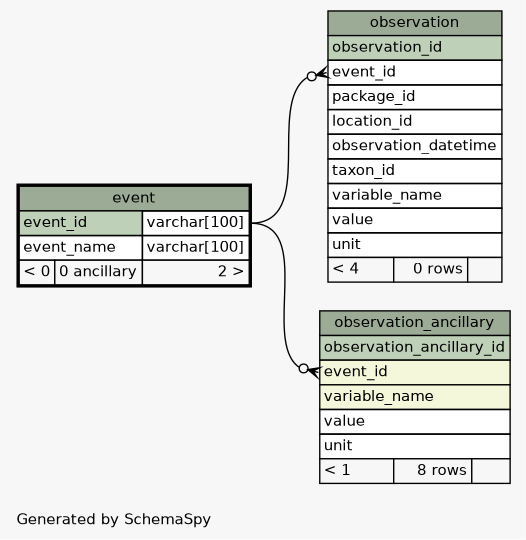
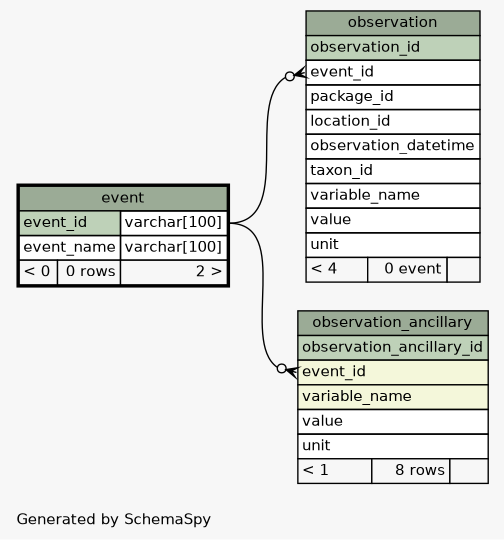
(438, 269) -> (414, 269)
(99, 272) -> (91, 272)
